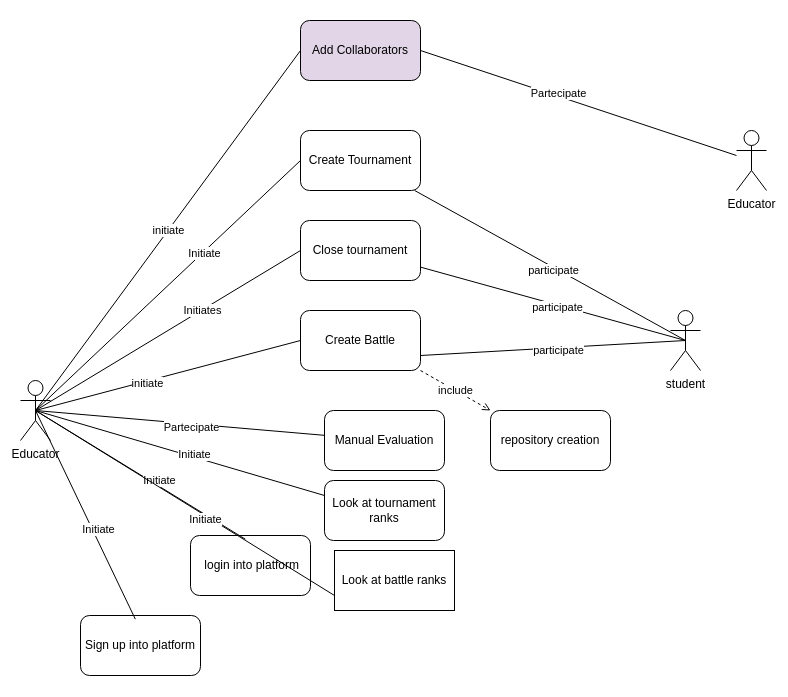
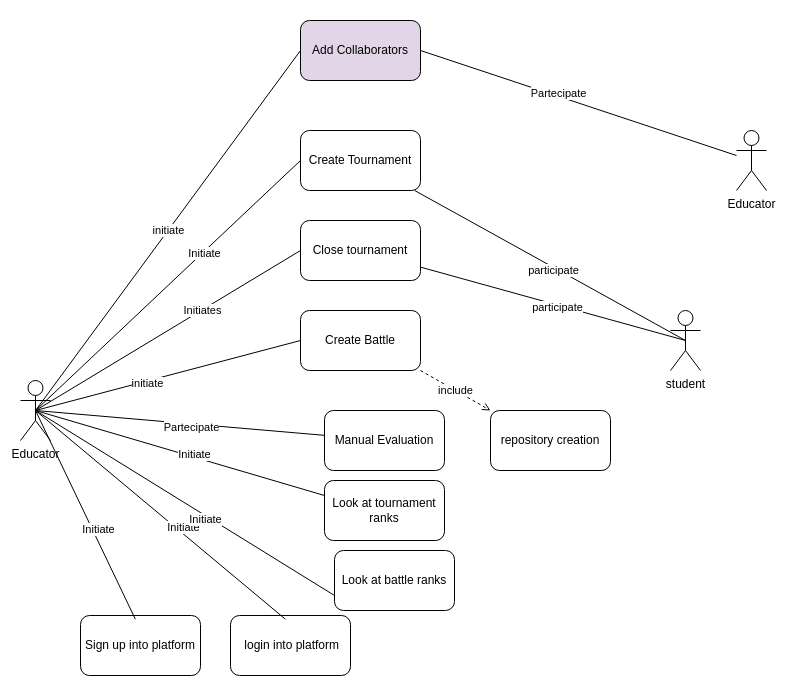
(552, 348) -> none
(251, 566) -> (291, 646)
(395, 581) -> (395, 581)
